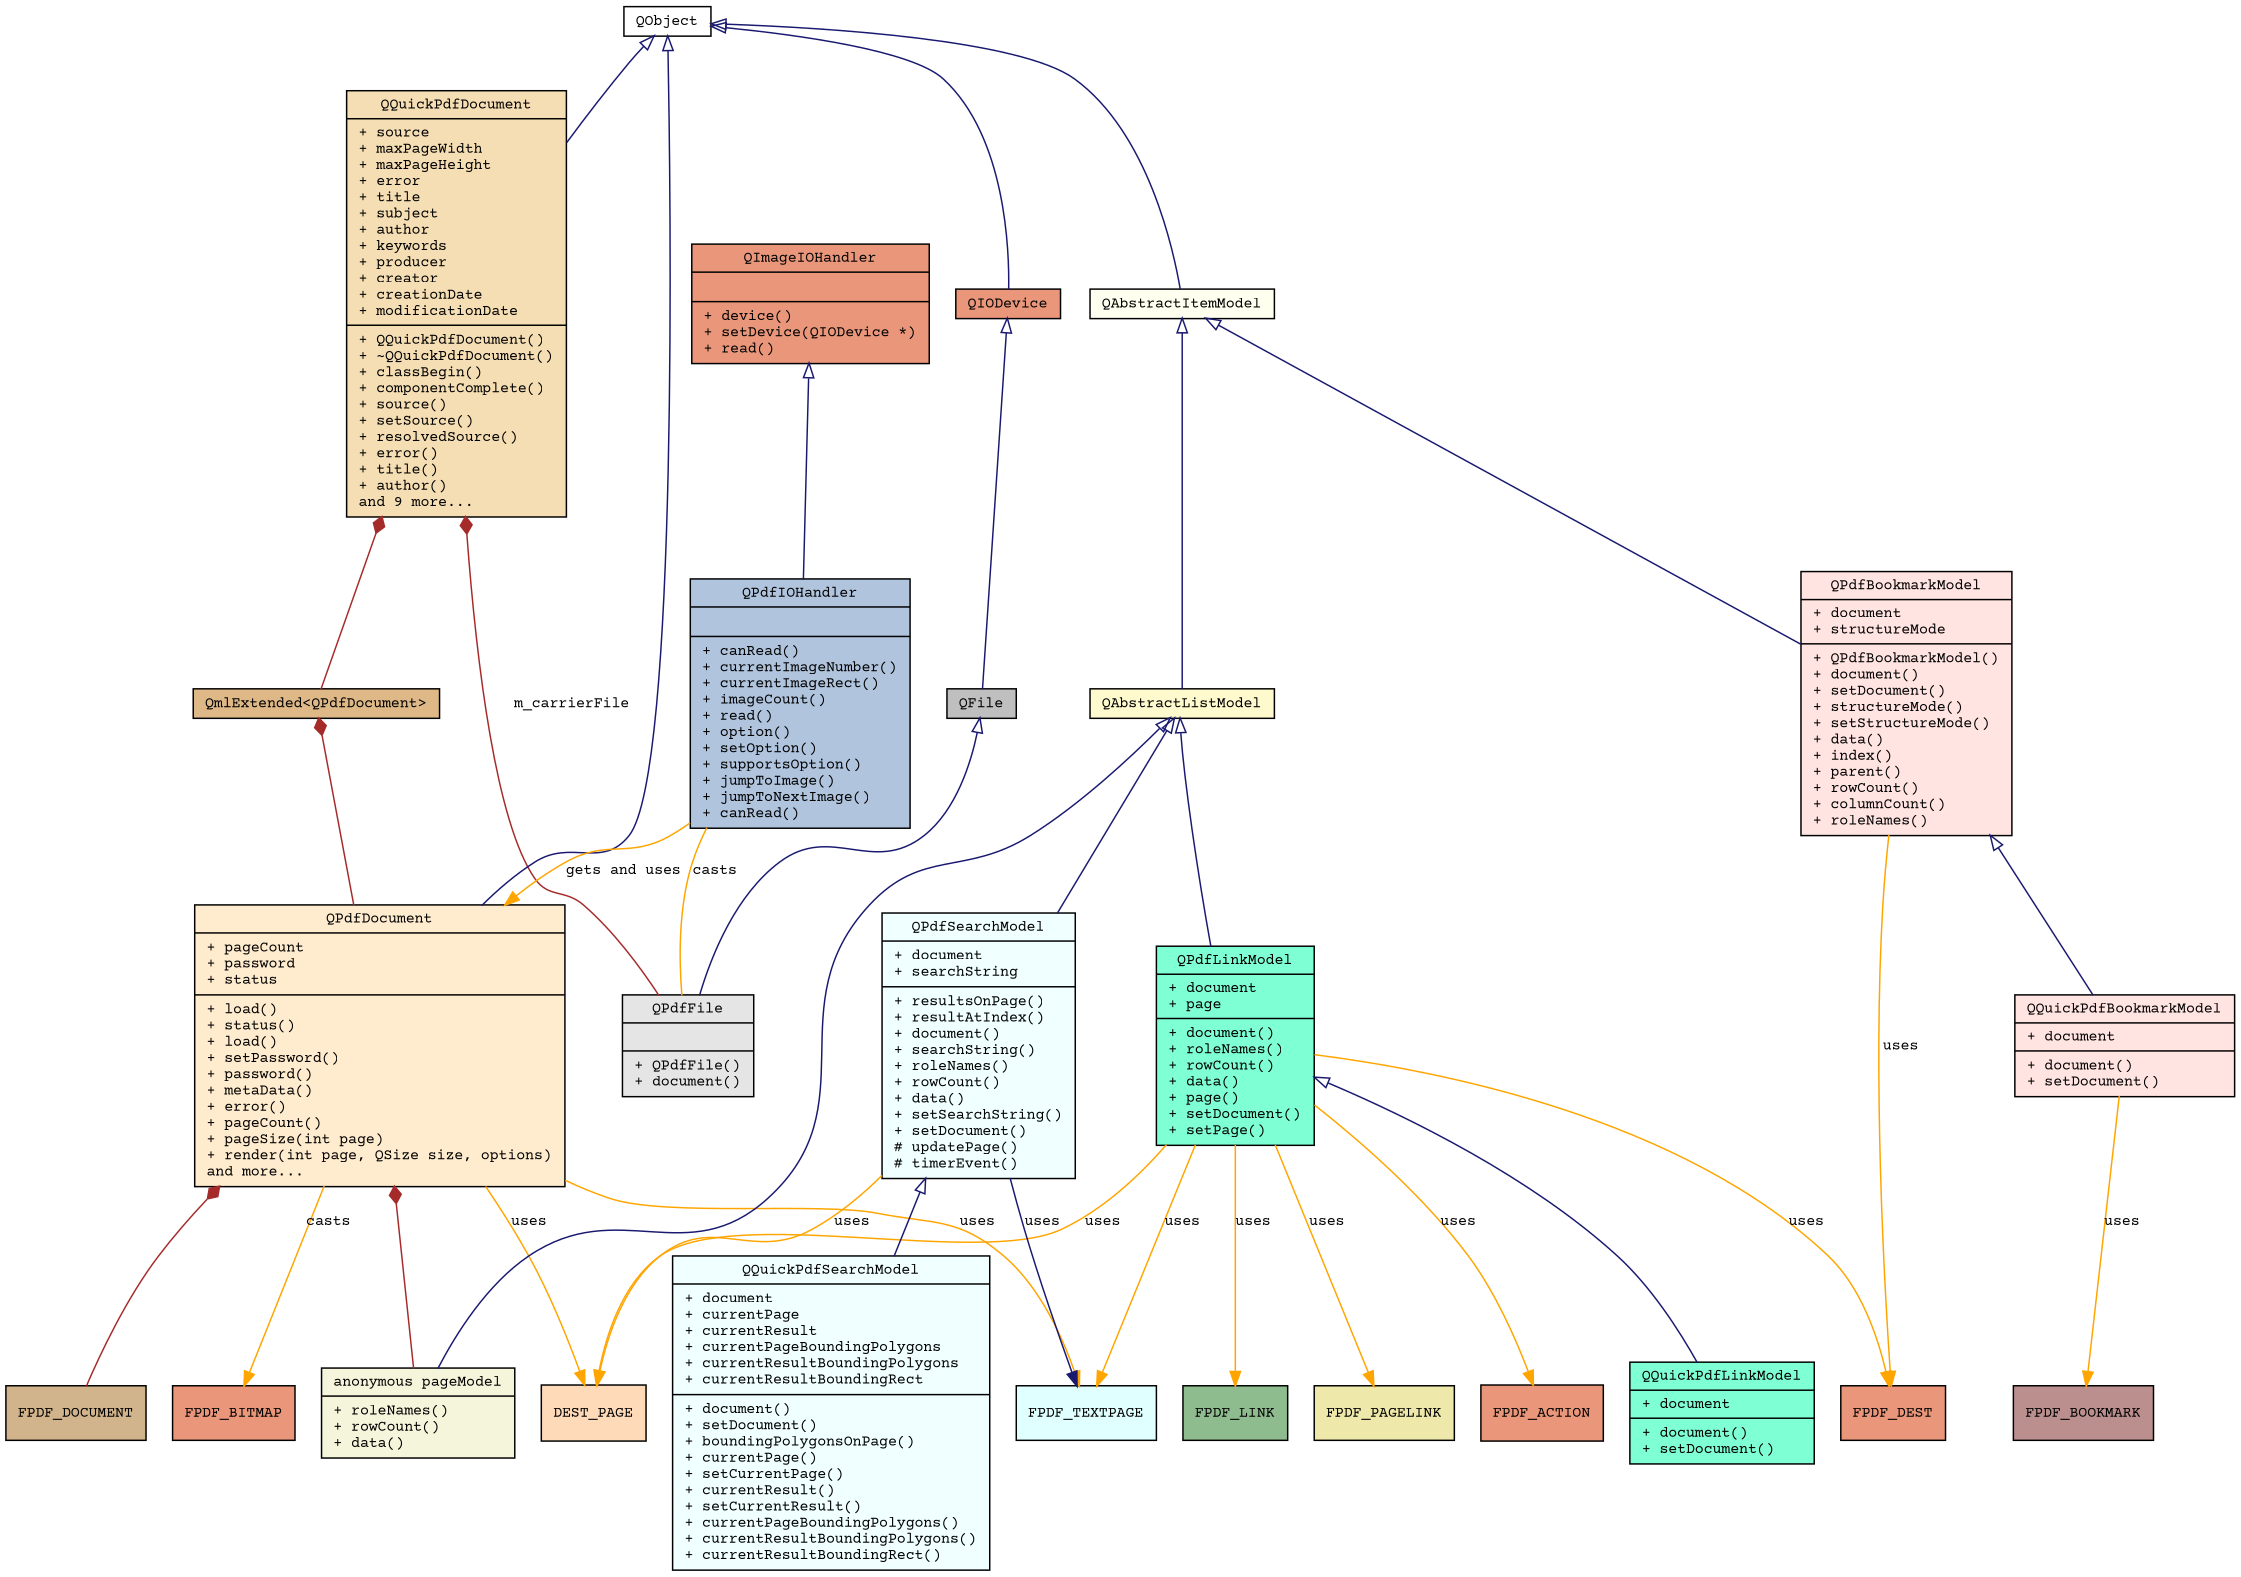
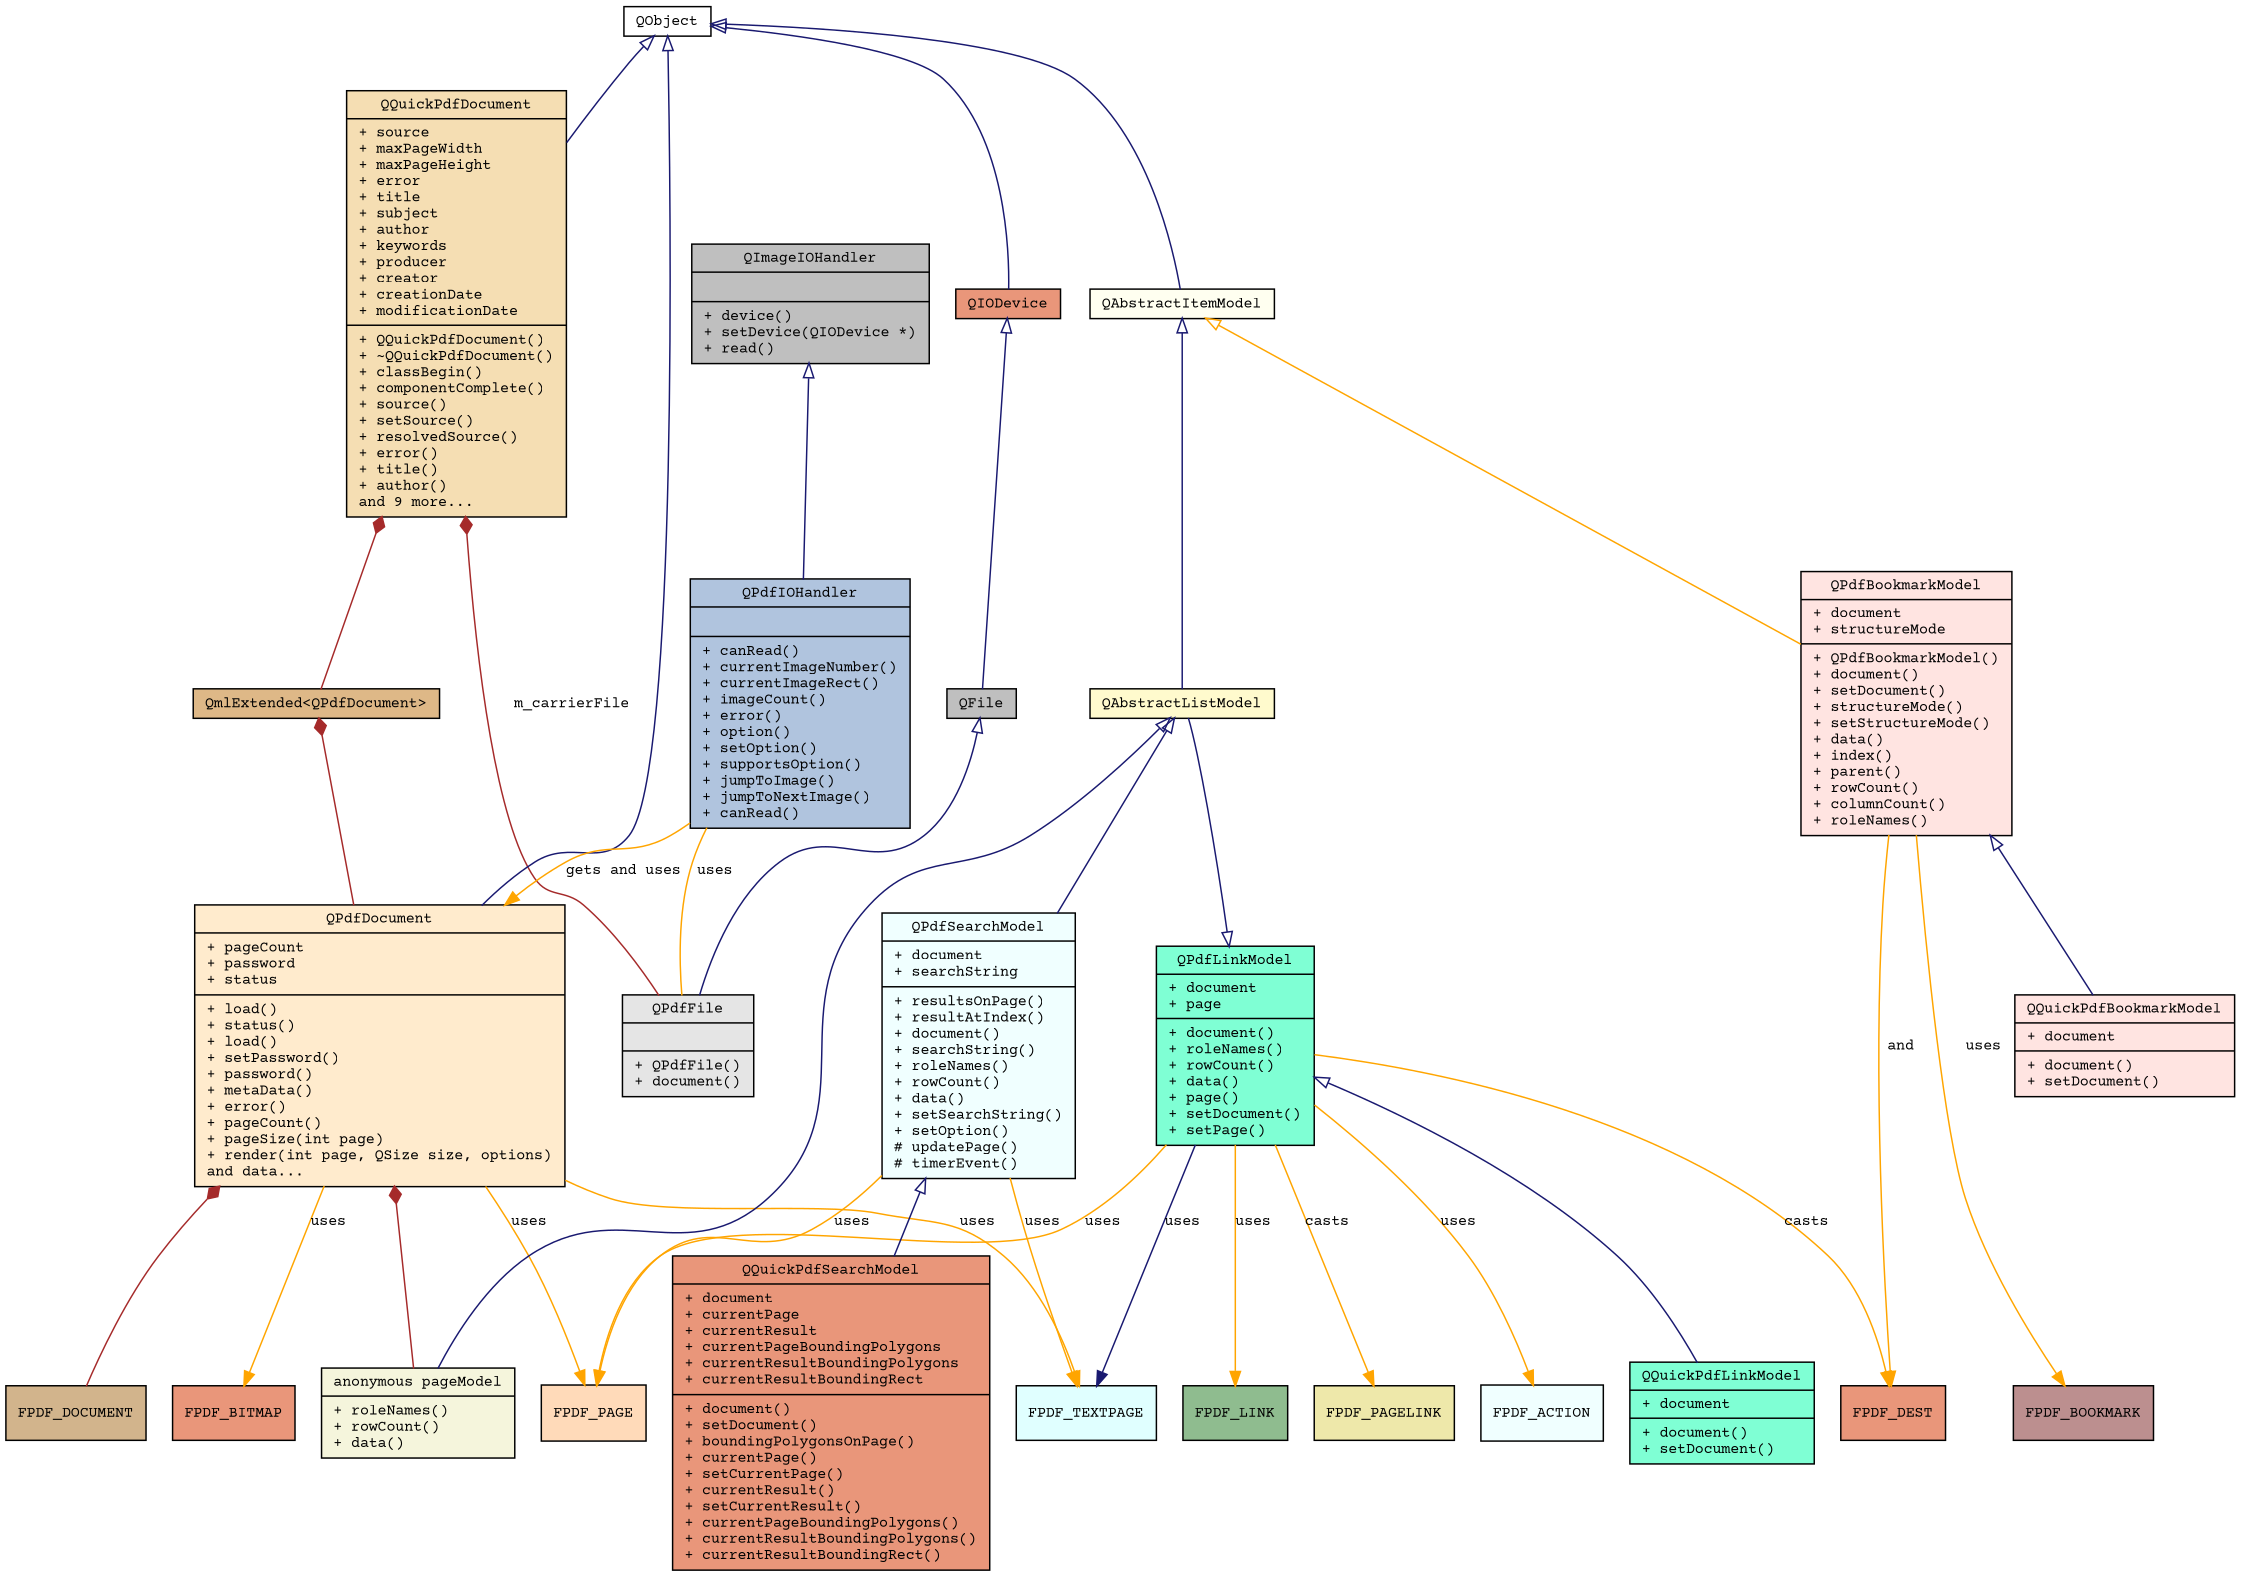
(811, 304) -> (811, 304)
(1510, 485) -> (1510, 485)
(738, 715) -> (743, 715)
(1194, 840) -> (1210, 824)
(715, 870) -> (715, 870)
(1901, 1046) -> (1901, 1046)
(961, 1131) -> (952, 1131)
(256, 1171) -> (256, 1171)
(329, 1221) -> (329, 1221)
(1328, 1221) -> (1328, 1221)
(1807, 1221) -> (1807, 1221)
(2104, 1234) -> (1948, 1116)
(1149, 1259) -> (1149, 1259)
(1039, 1276) -> (1039, 1276)
(594, 1413) -> (594, 1413)
(831, 1413) -> (831, 1413)
(1542, 1413) -> (1542, 1413)
